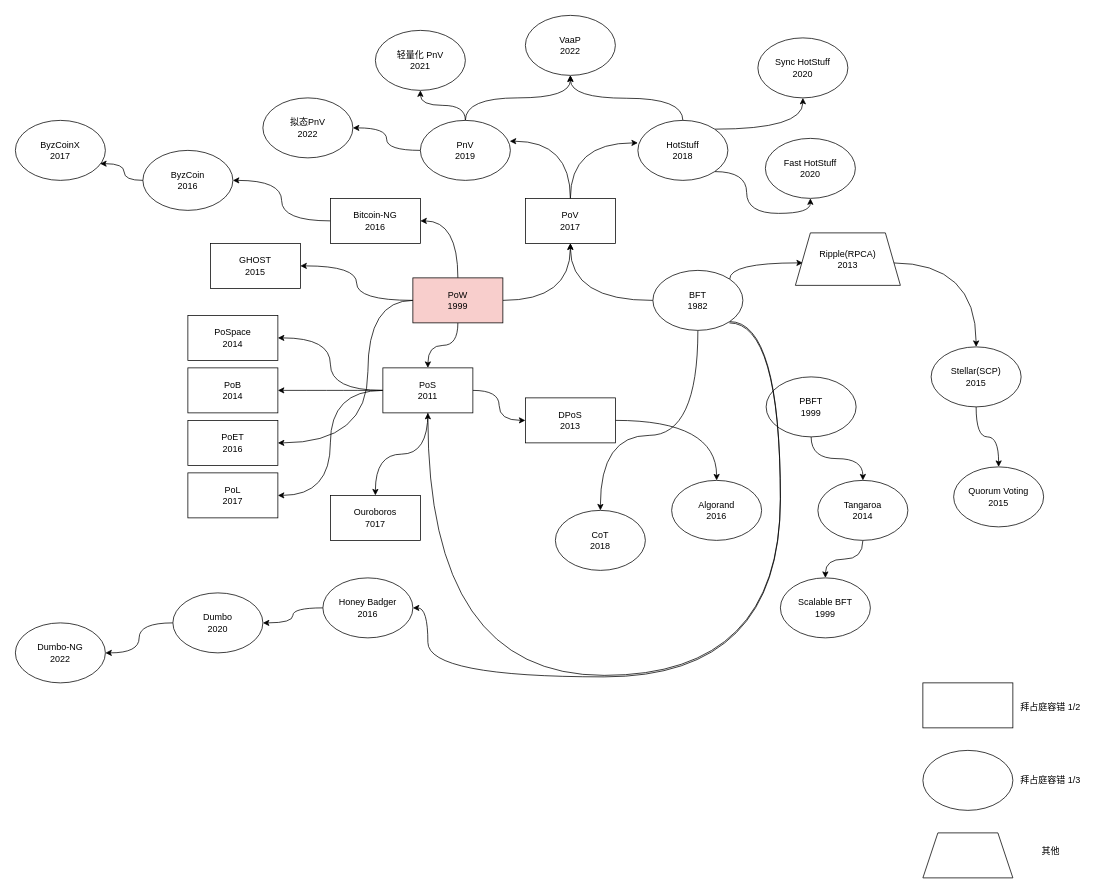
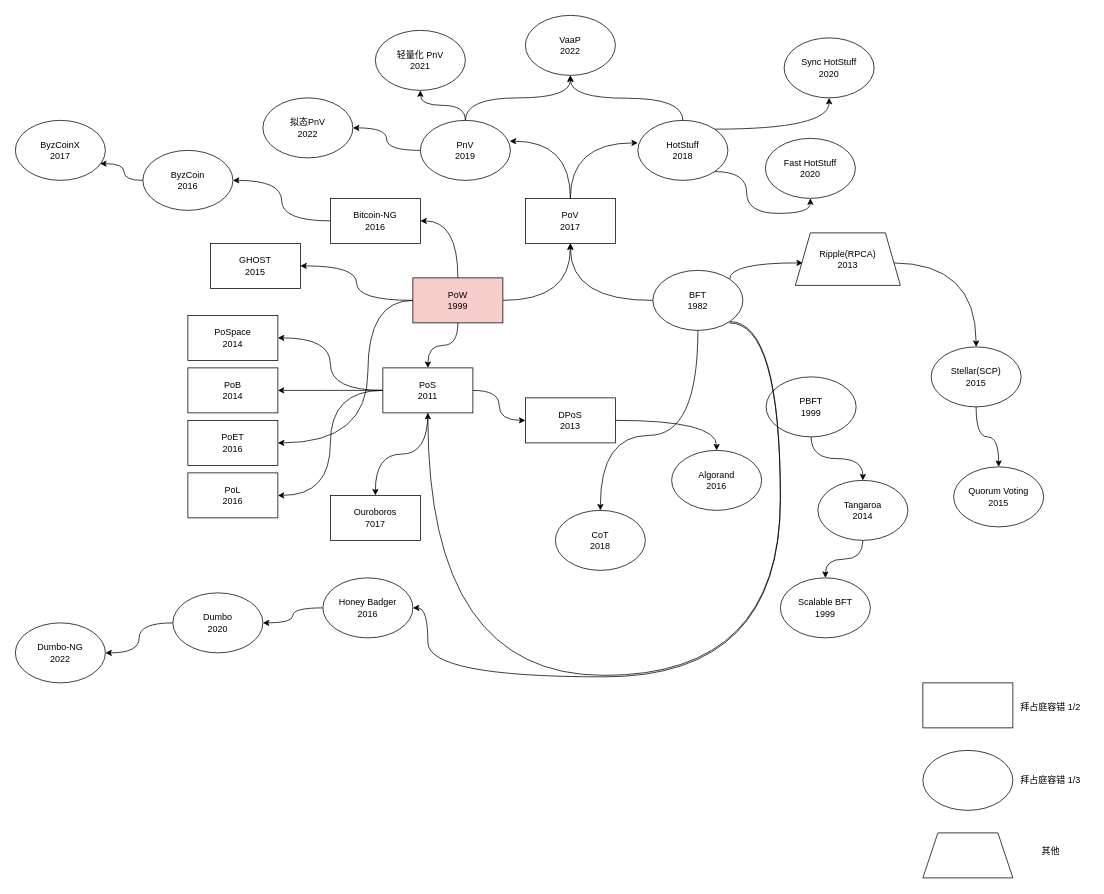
(803, 68) -> (829, 68)
(233, 495) -> (233, 495)
(717, 510) -> (717, 480)
